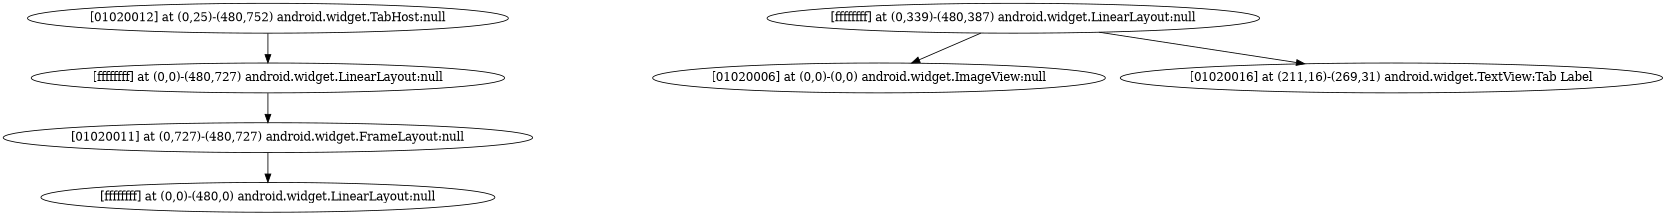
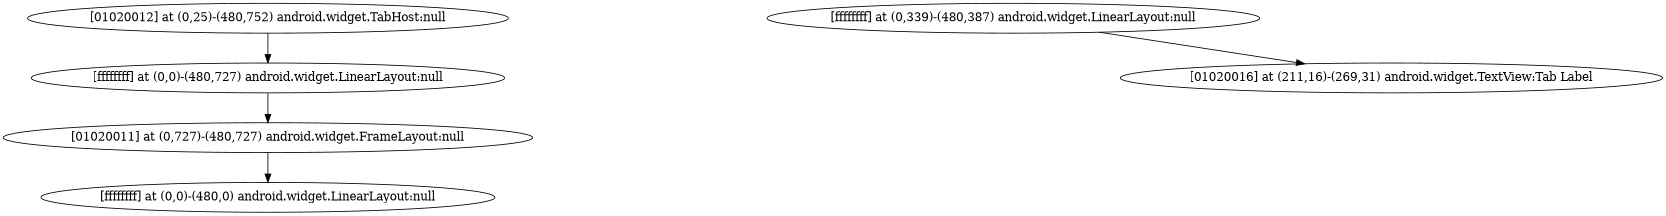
(879, 78) -> none
